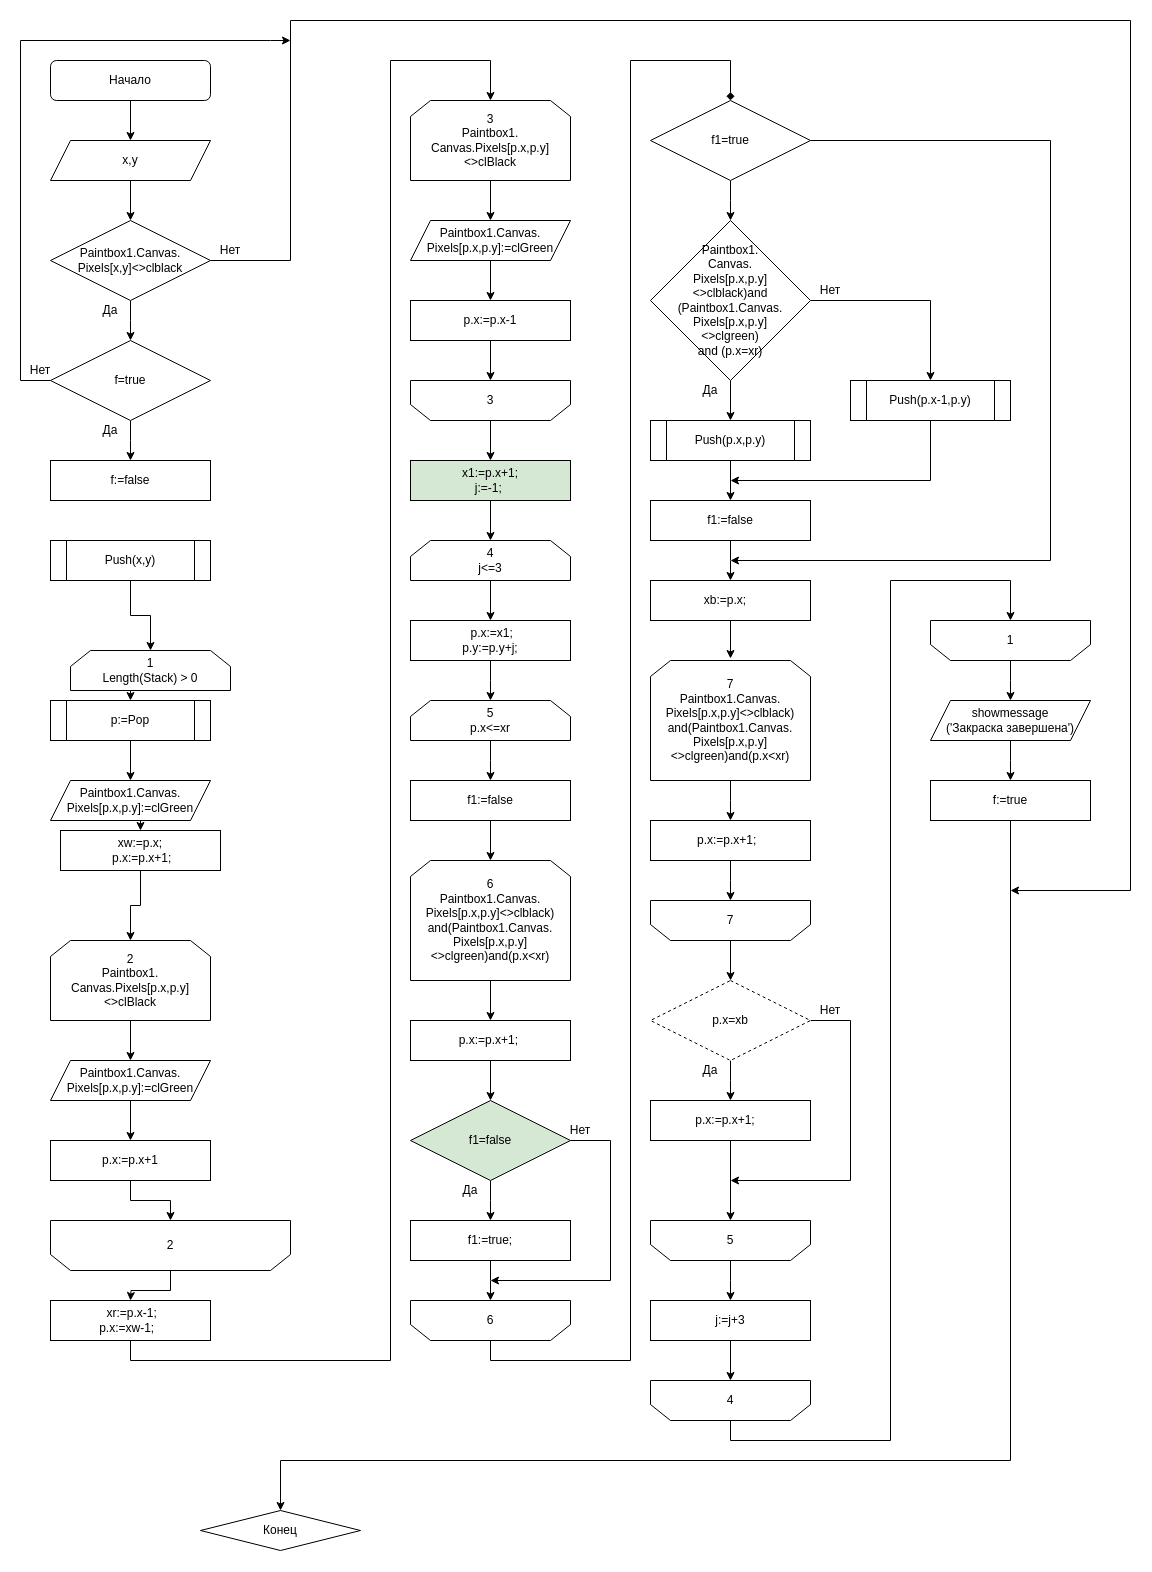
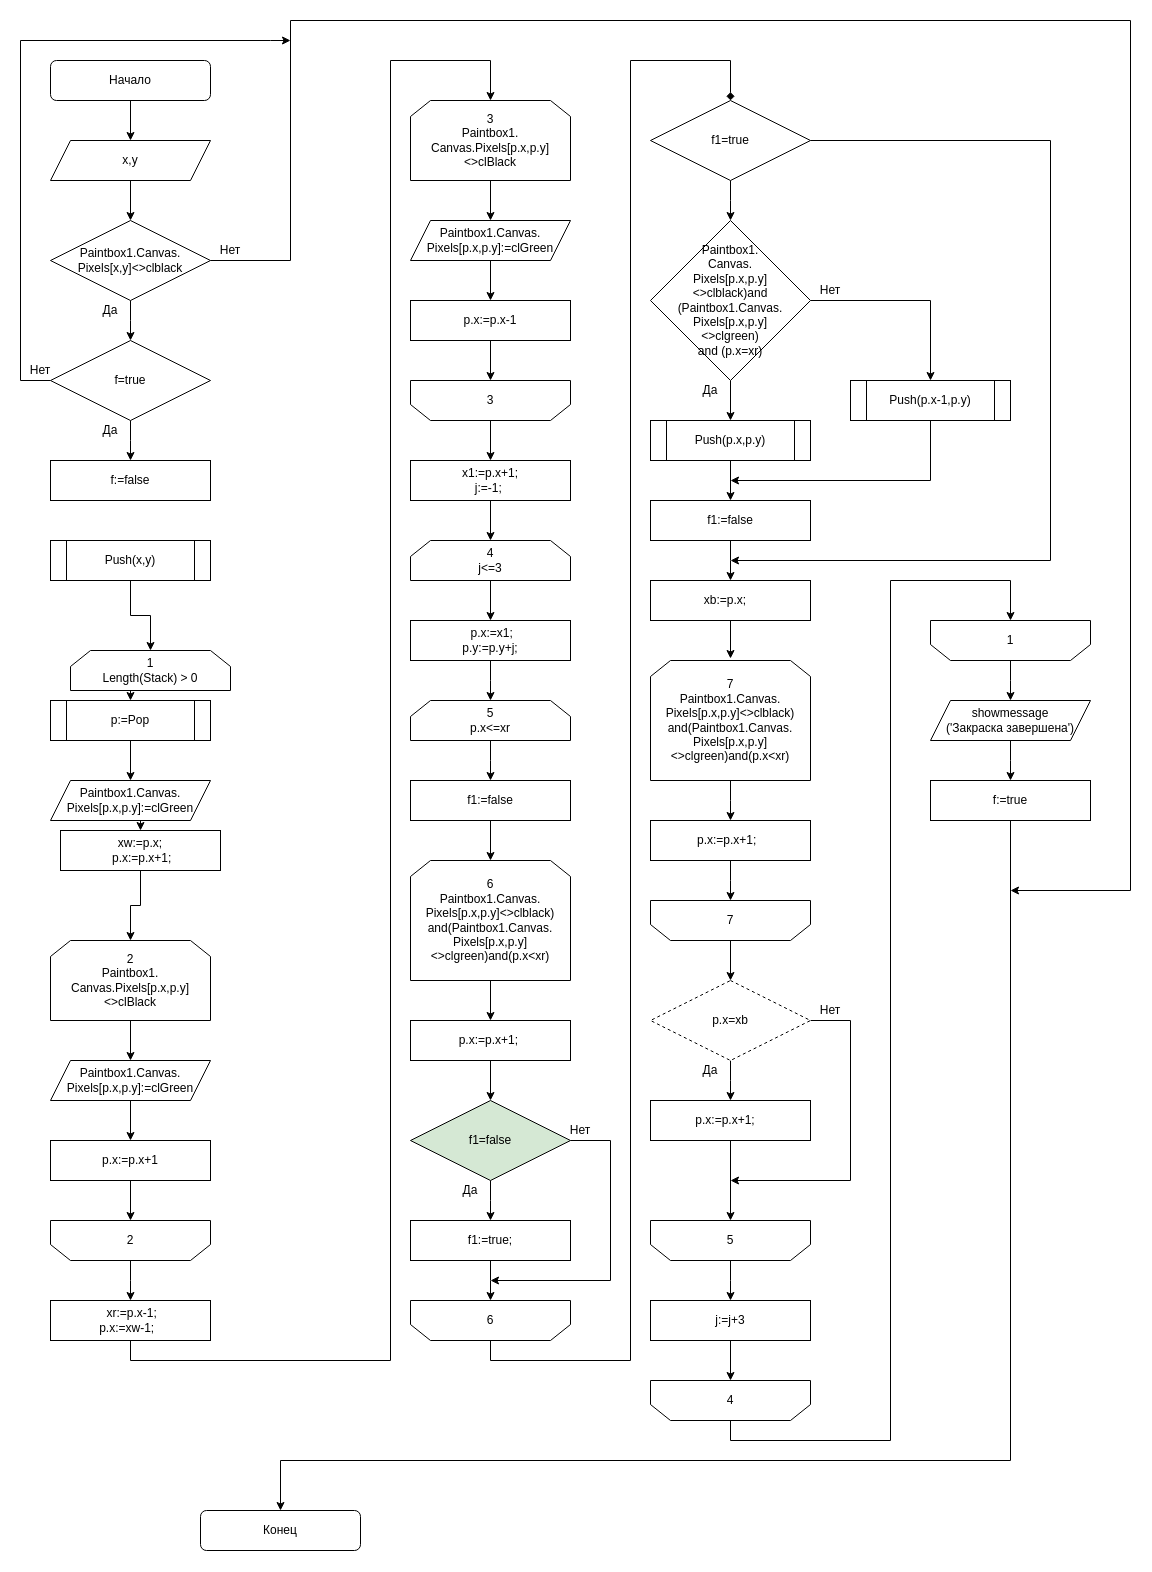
(491, 481) -> (491, 481)
(171, 1246) -> (131, 1241)
(281, 1531) -> (281, 1531)
